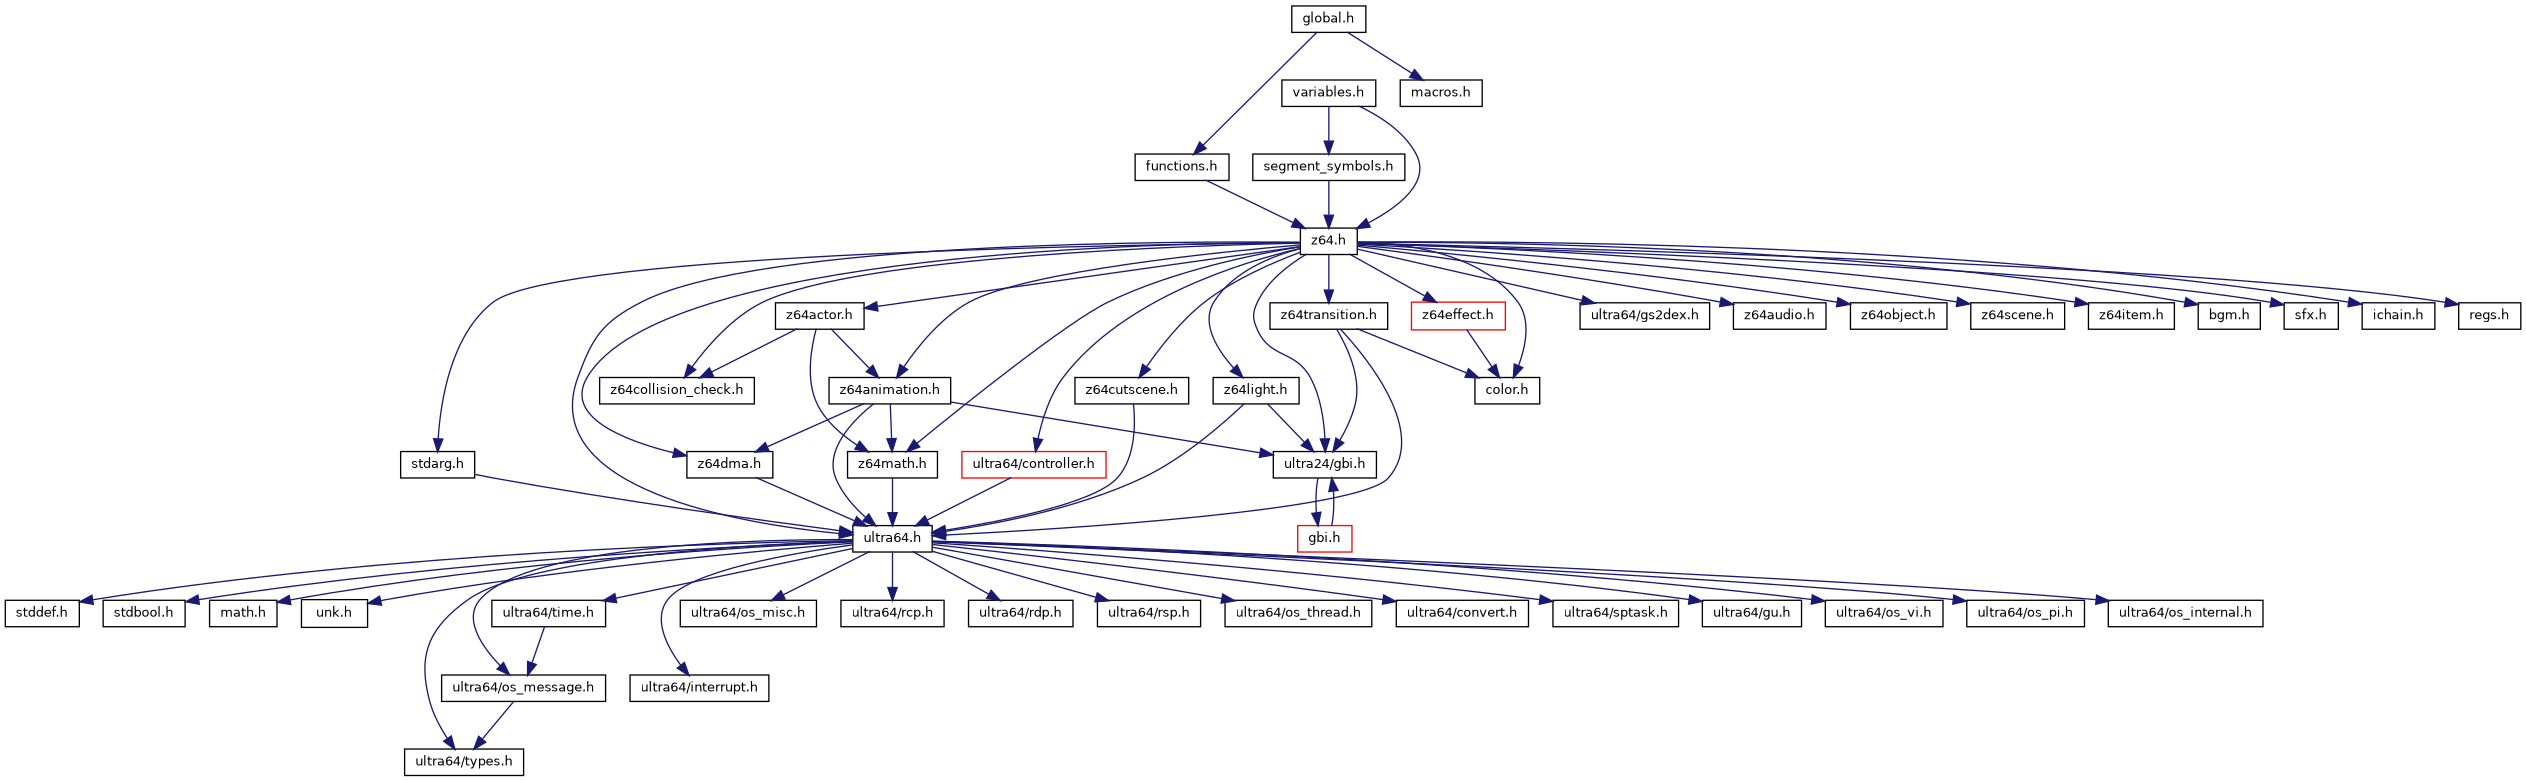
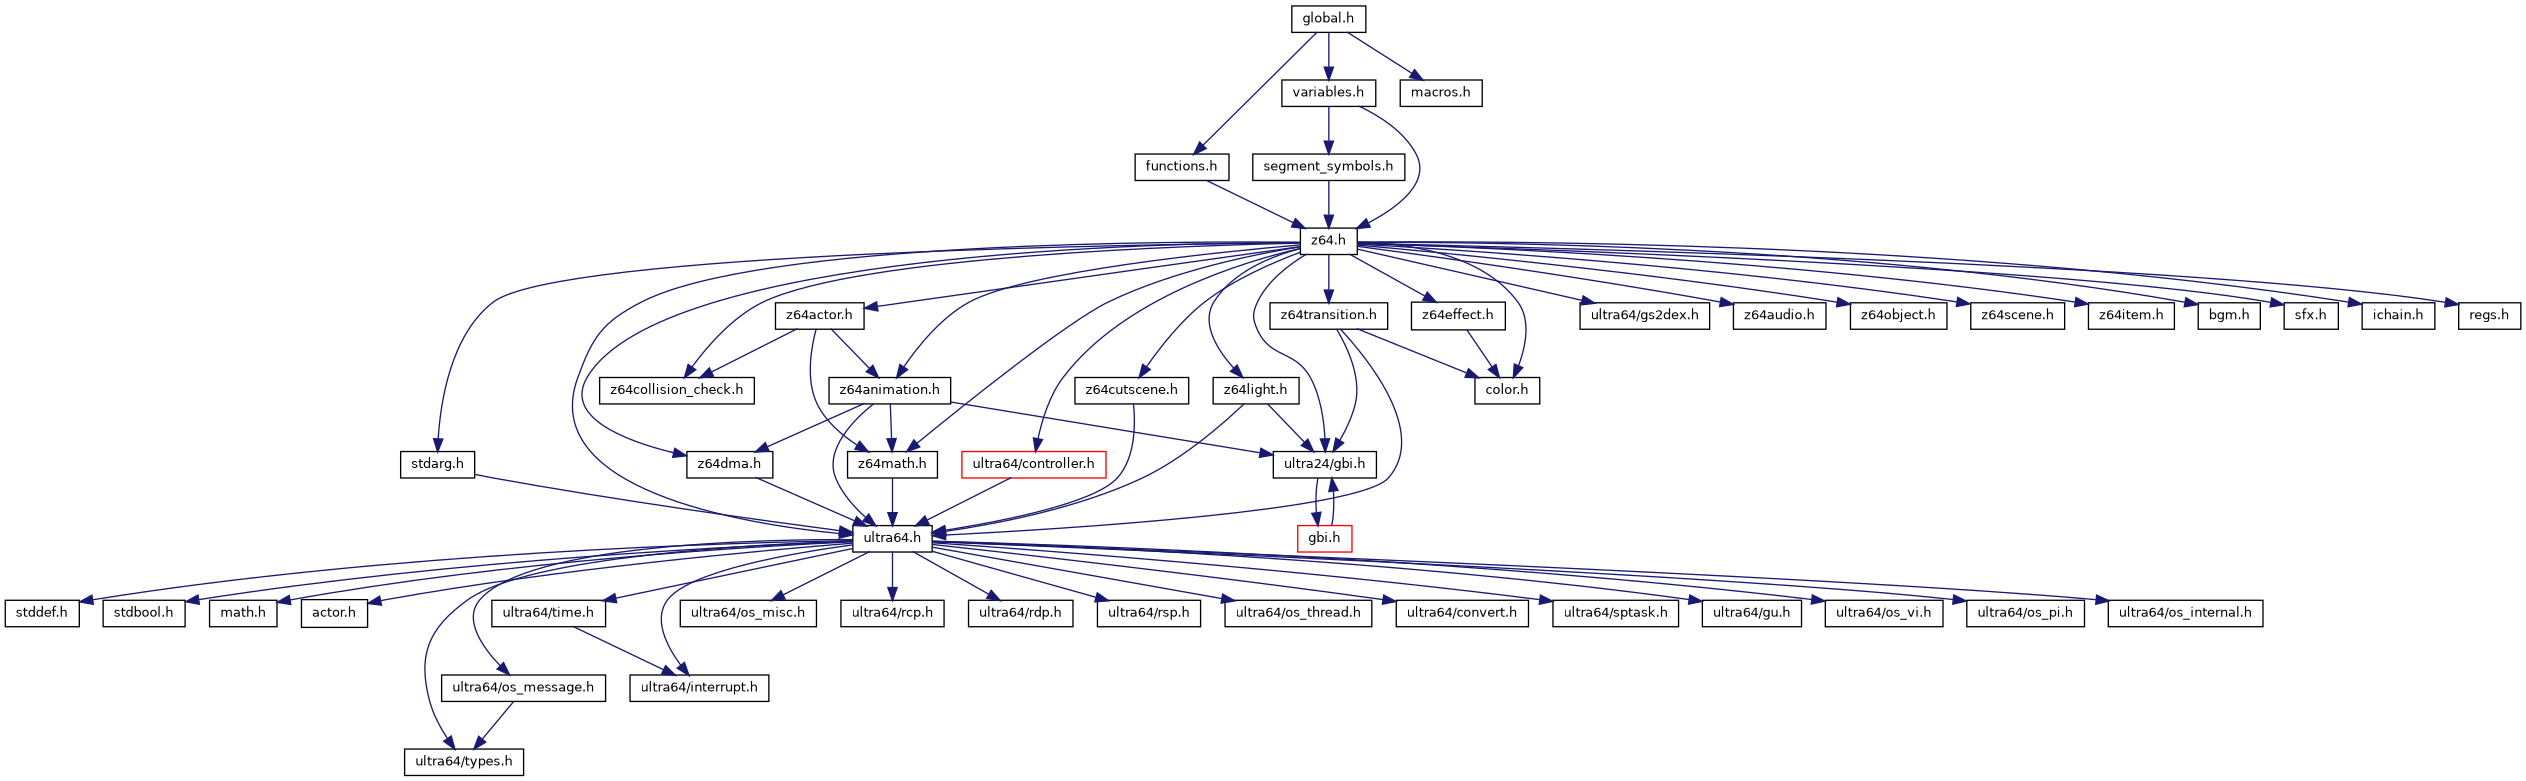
none -> (1329, 50)
(1458, 316) -> (1458, 316)
(335, 614) -> (335, 614)
(538, 644) -> (618, 648)
